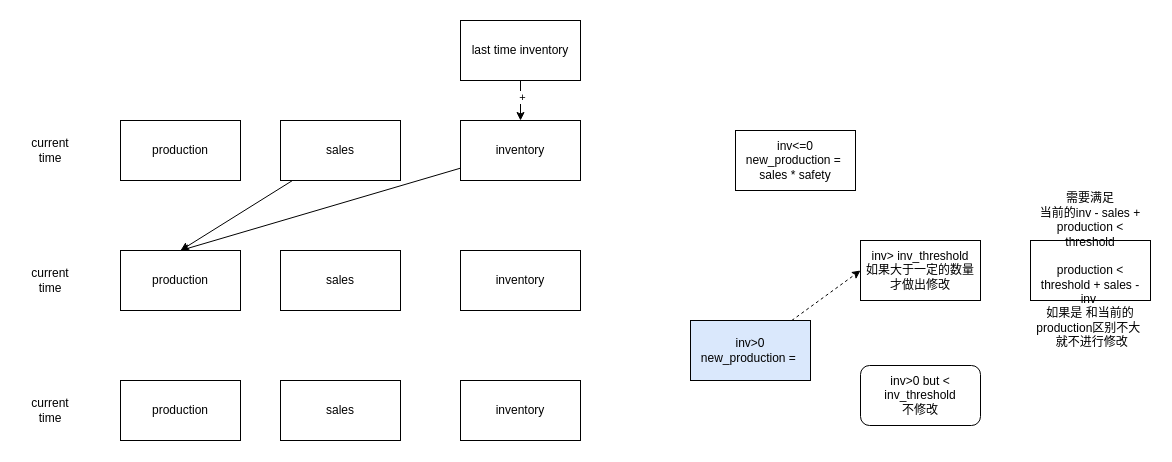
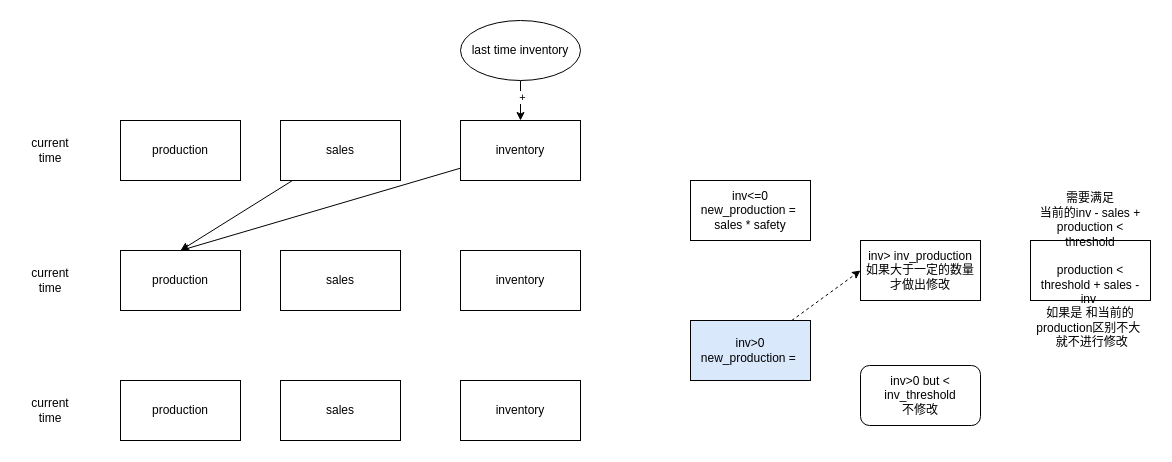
(521, 51) -> (521, 51)
(796, 161) -> (751, 211)
(921, 271) -> (921, 271)
